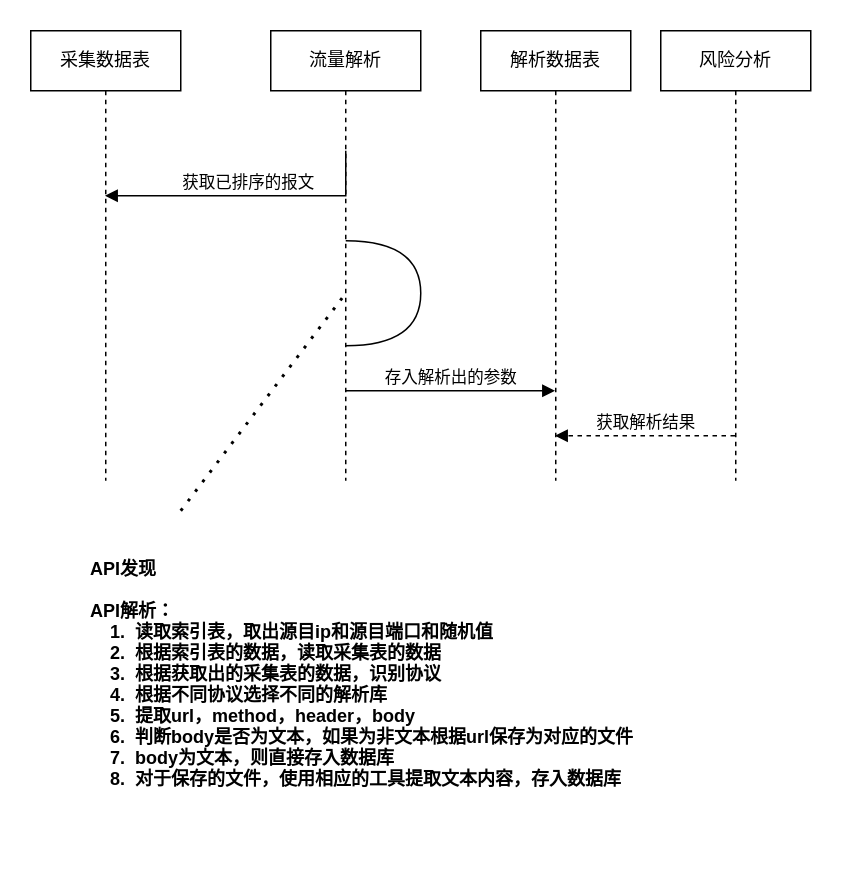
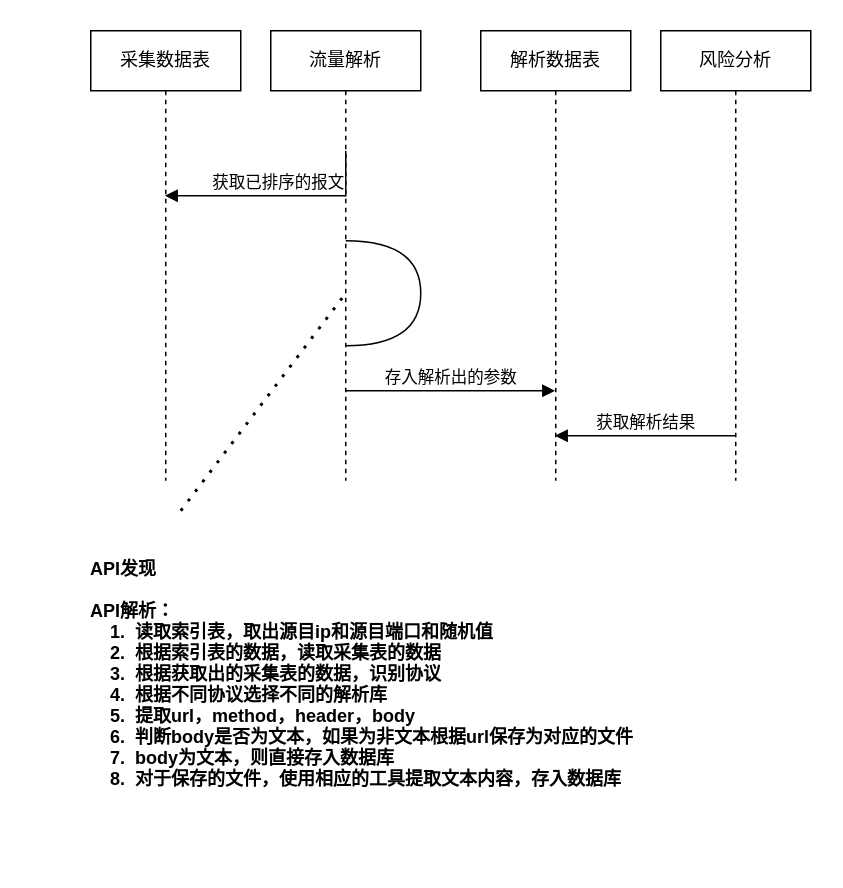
(106, 256) -> (166, 256)
(652, 436) -> (652, 436)
